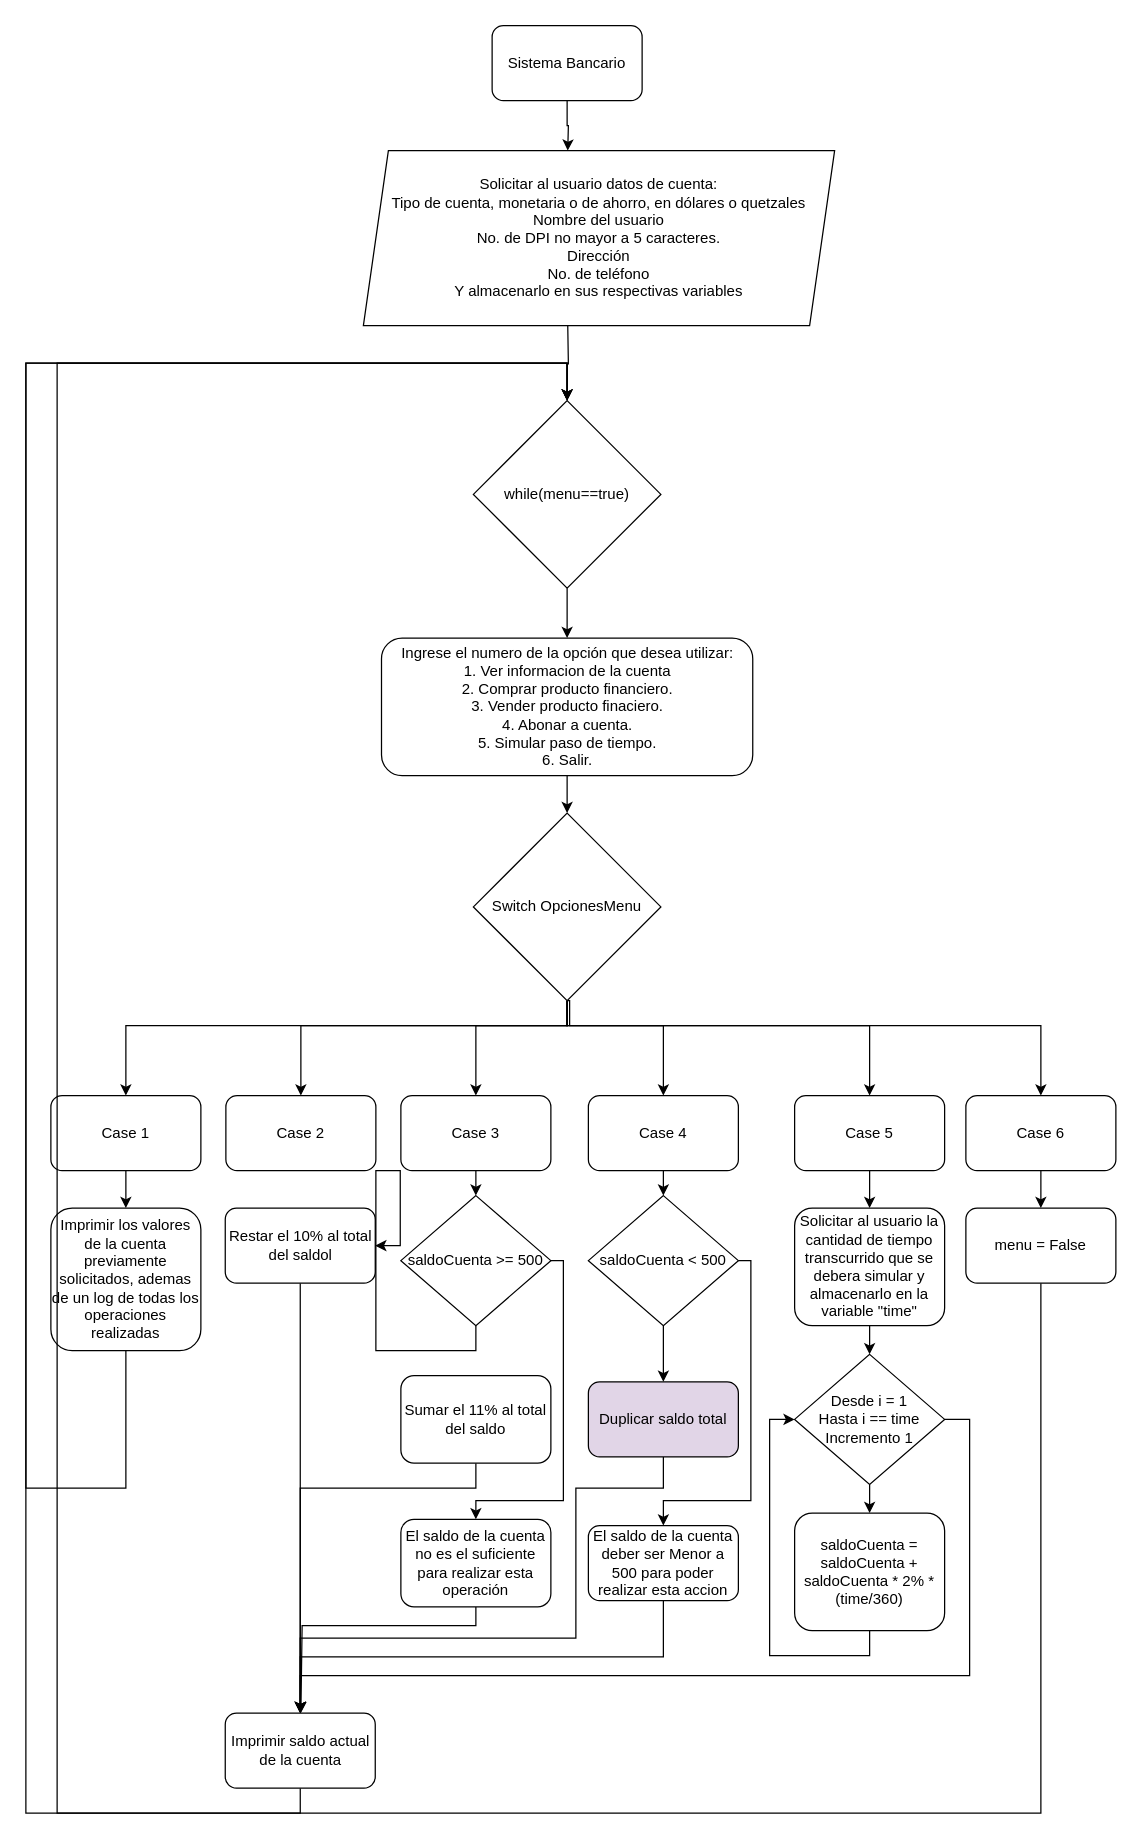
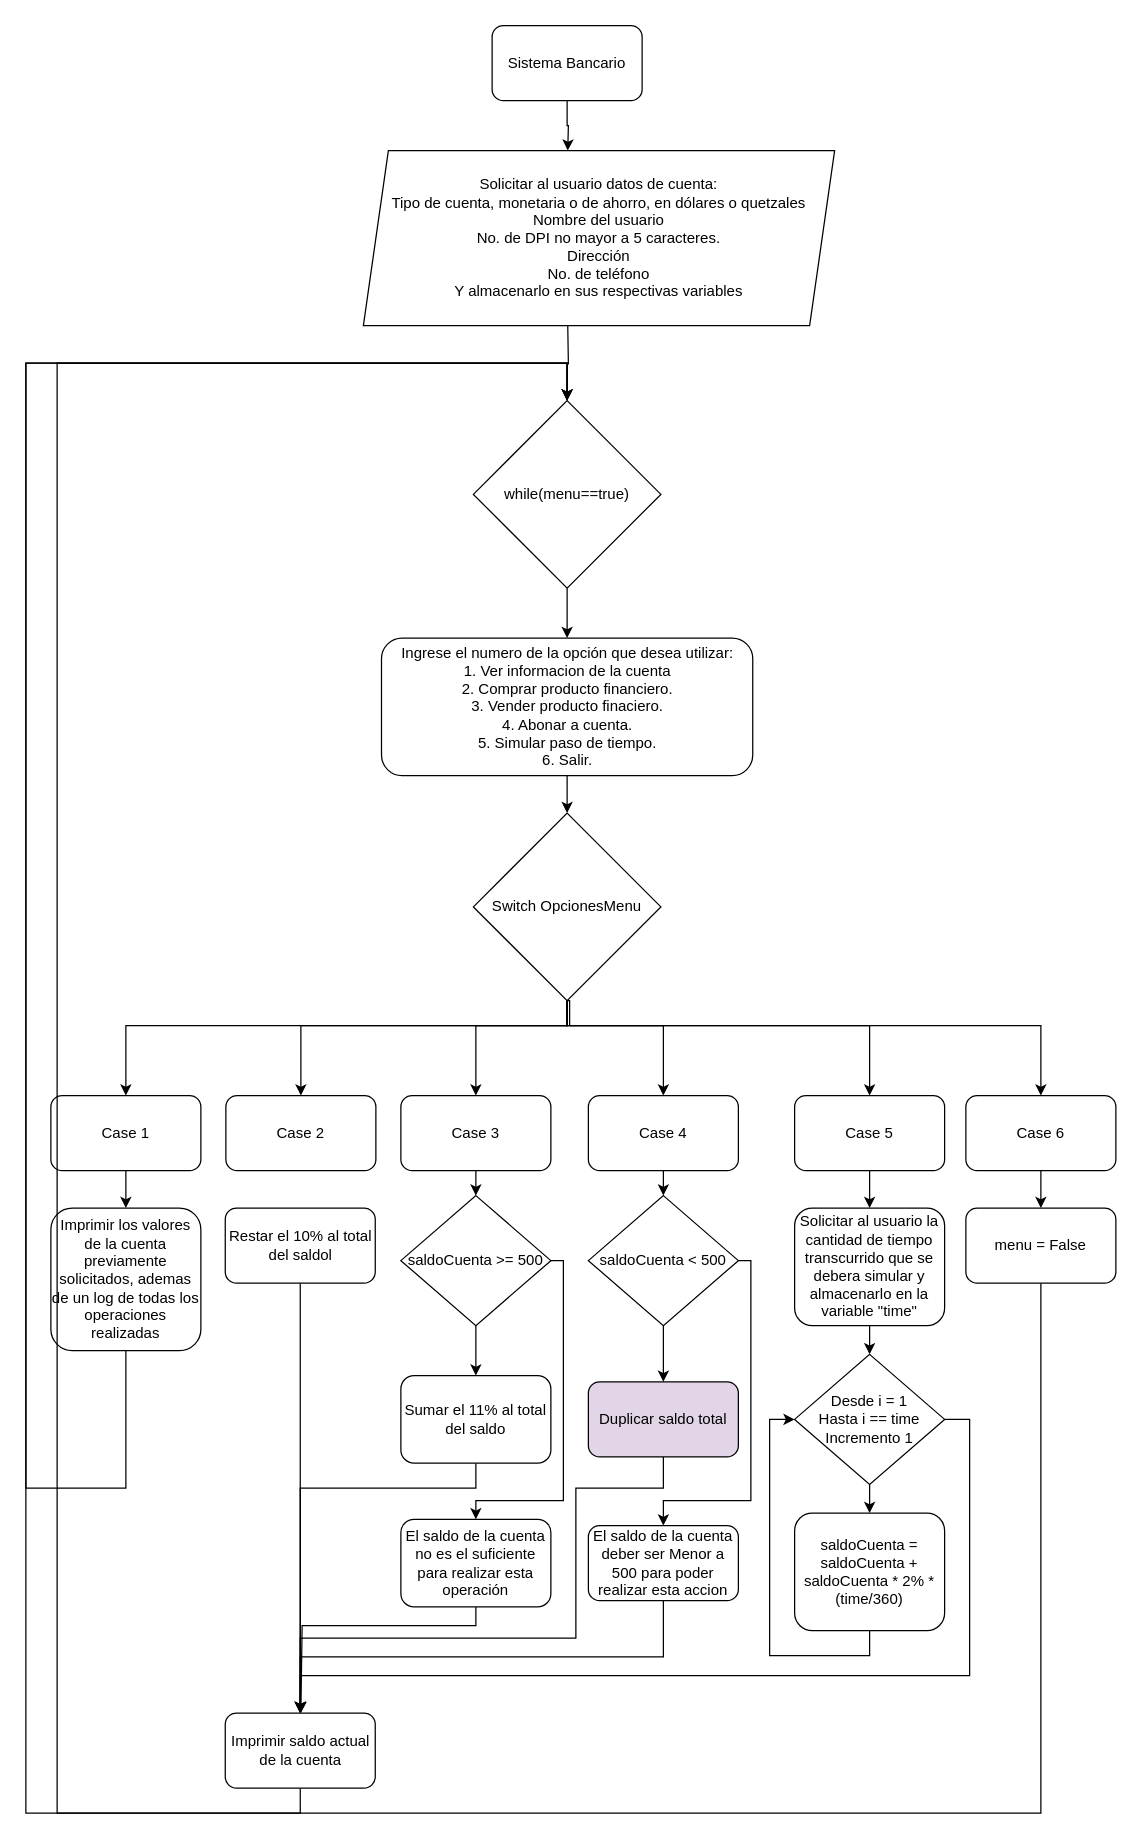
(376, 1255) -> (476, 1358)
